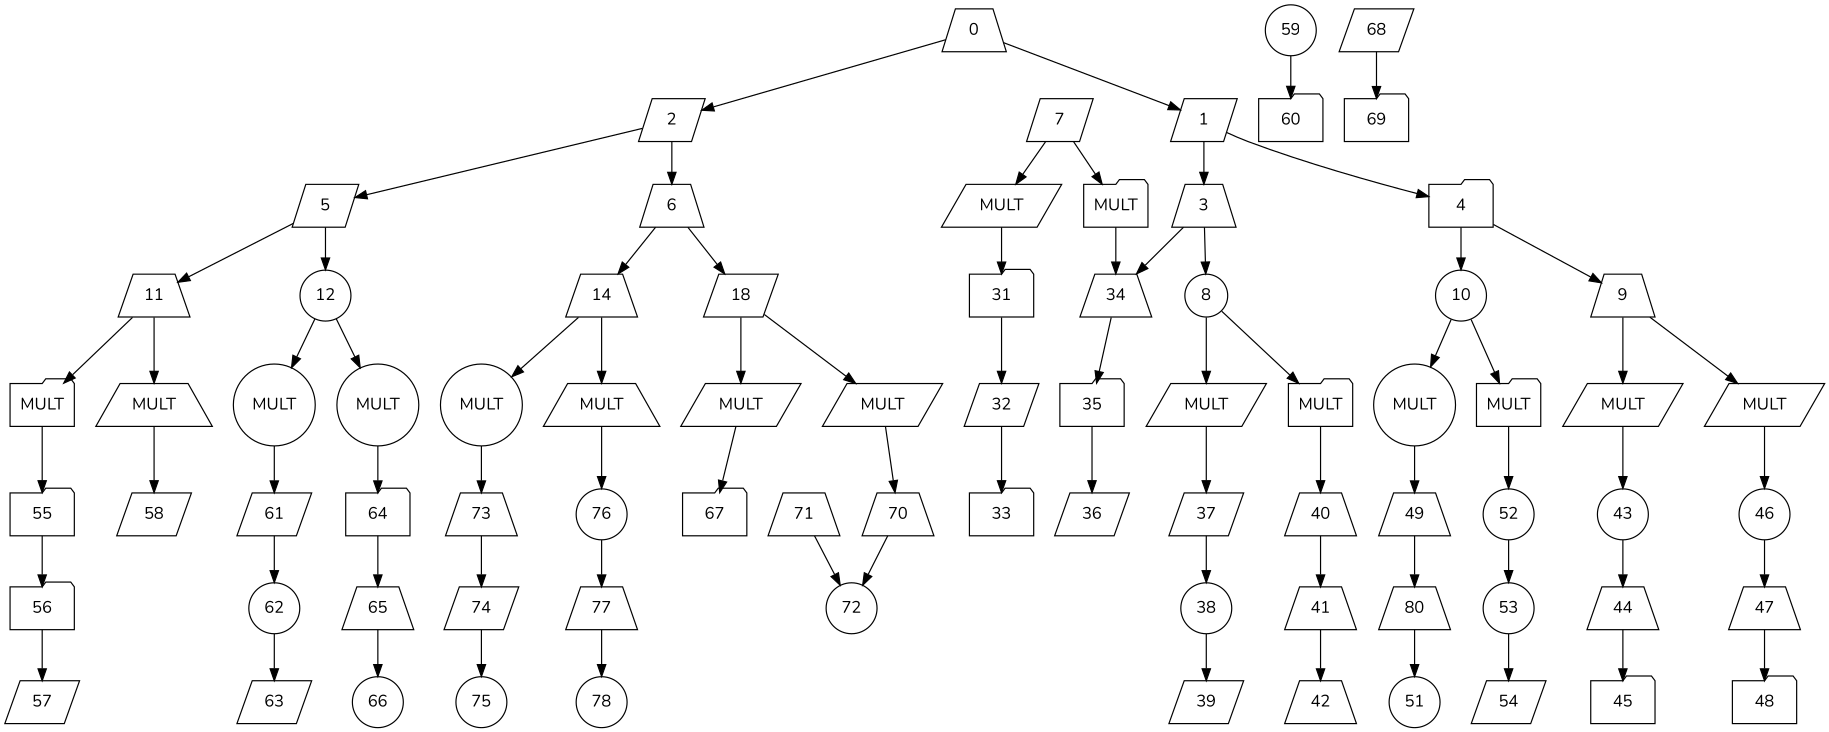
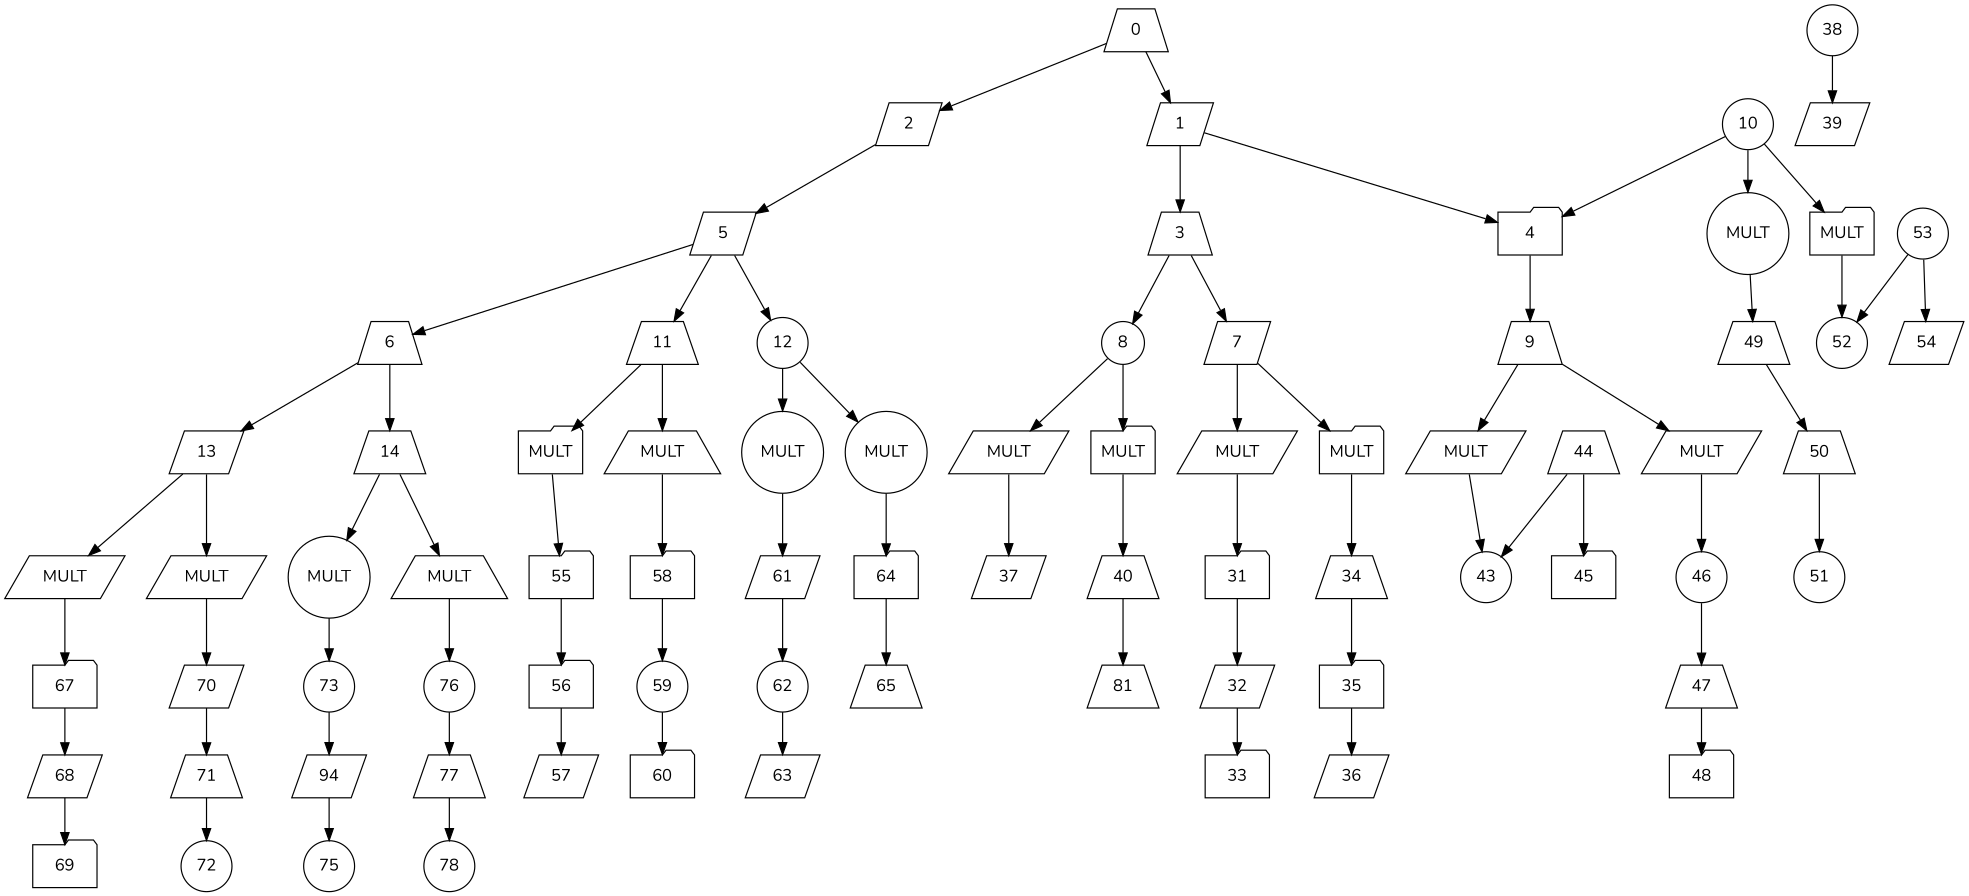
(672, 157) -> (559, 288)
(1461, 243) -> (1649, 174)
(1164, 246) -> (1206, 283)
(741, 296) -> (207, 452)
(154, 514) -> (662, 577)
(481, 514) -> (329, 687)
(898, 514) -> (207, 687)
(1206, 553) -> none
(878, 555) -> (207, 725)
(1509, 555) -> (1886, 283)
(1623, 557) -> (1538, 511)
(481, 608) -> (329, 776)
(1320, 608) -> (1123, 687)
(1415, 608) -> (1819, 452)
none -> (662, 624)
(378, 702) -> none
(1320, 702) -> none
none -> (65, 725)
